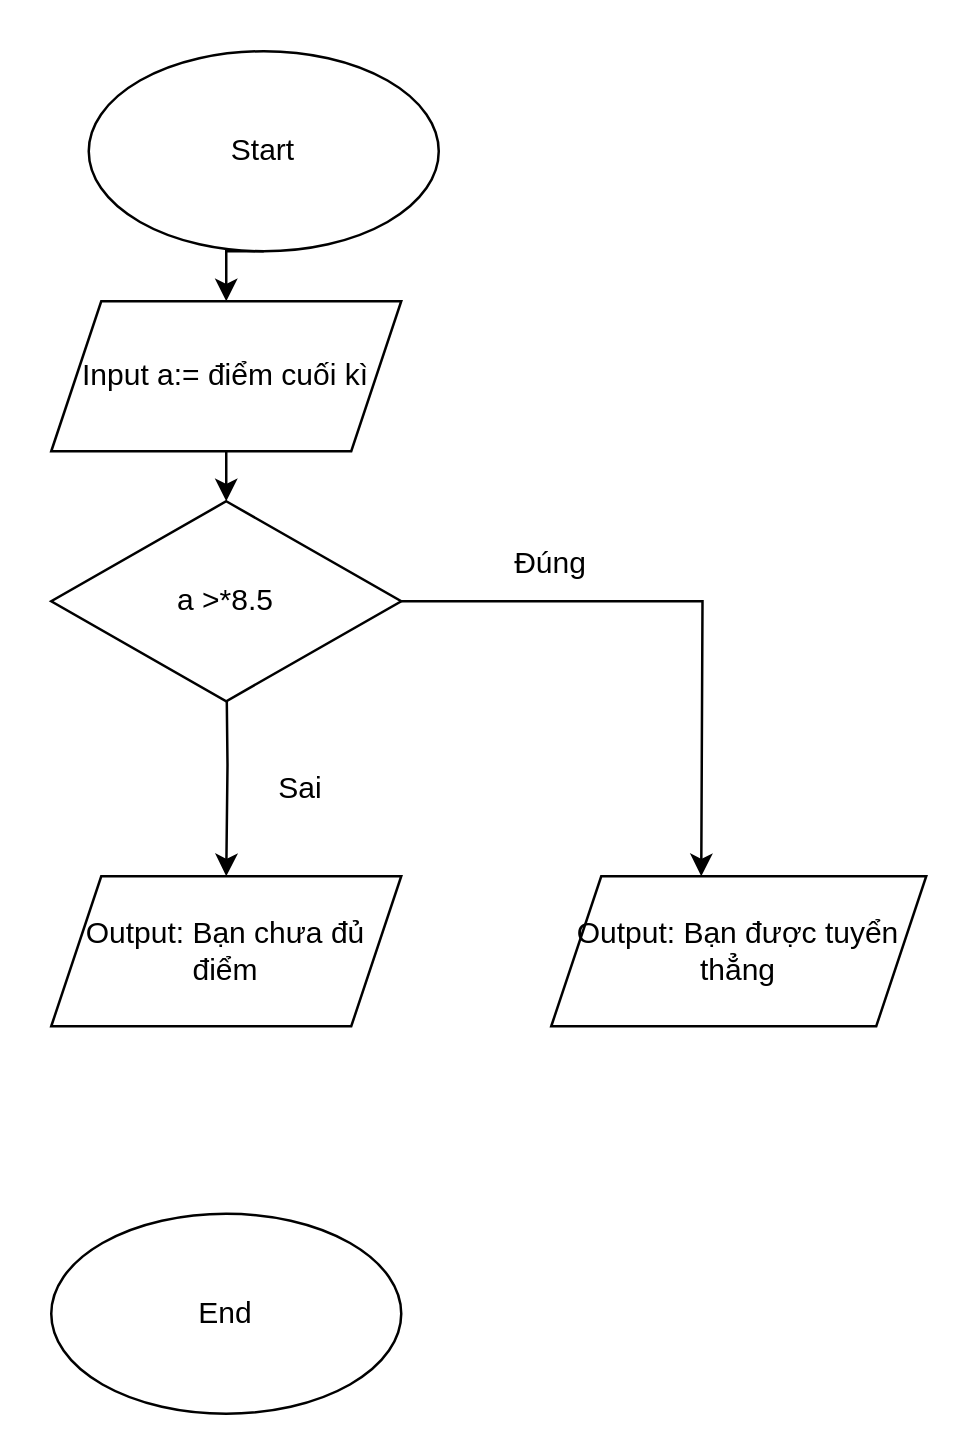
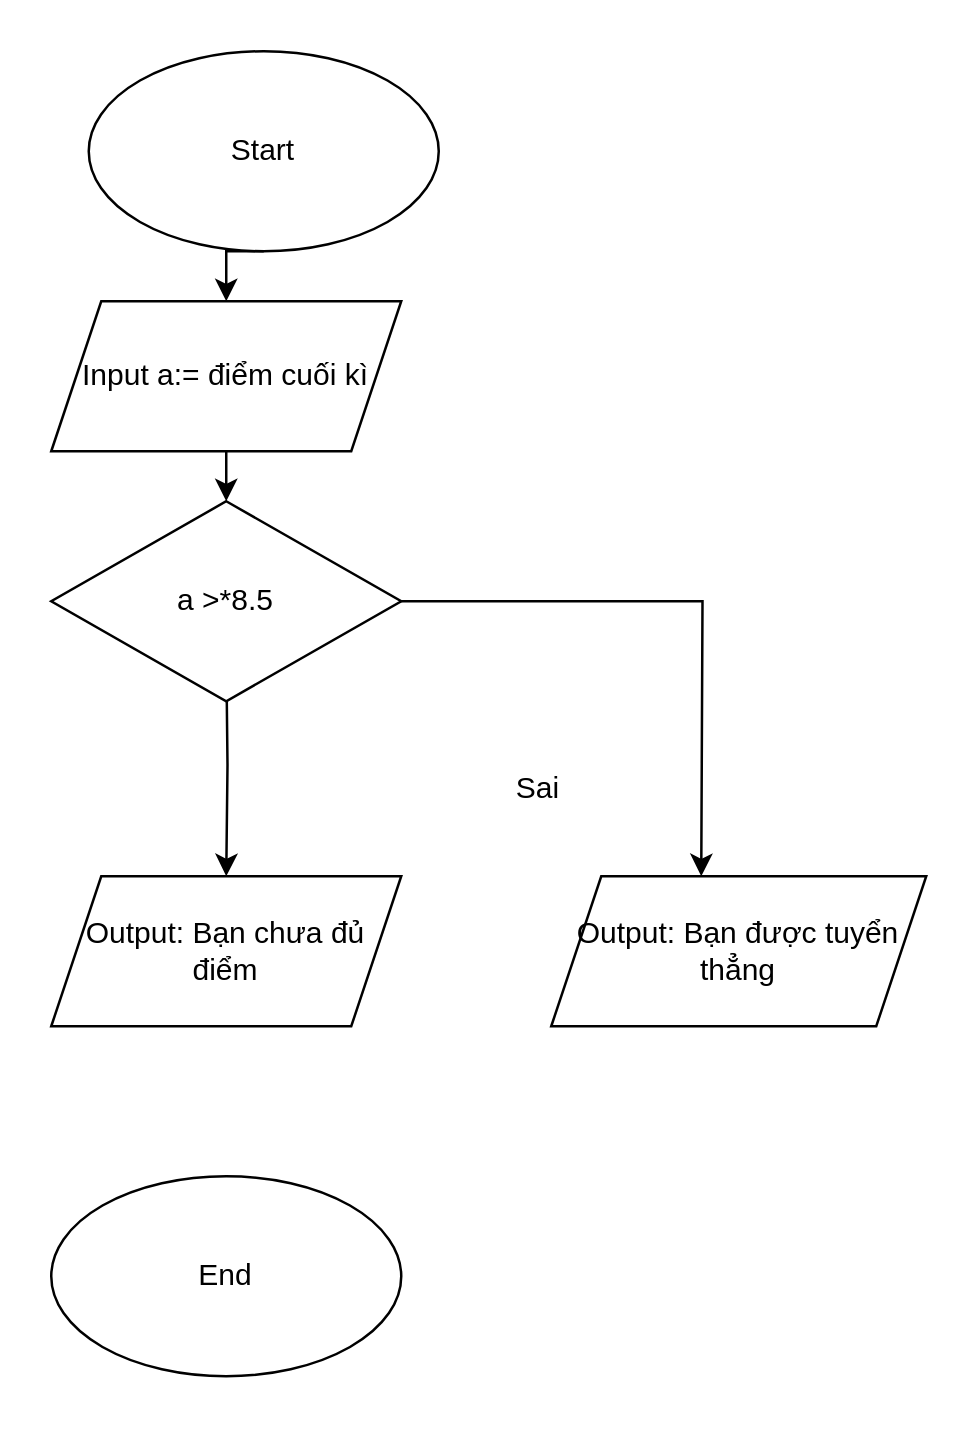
(551, 564) -> none
(301, 789) -> (539, 789)
(226, 1314) -> (226, 1276)
